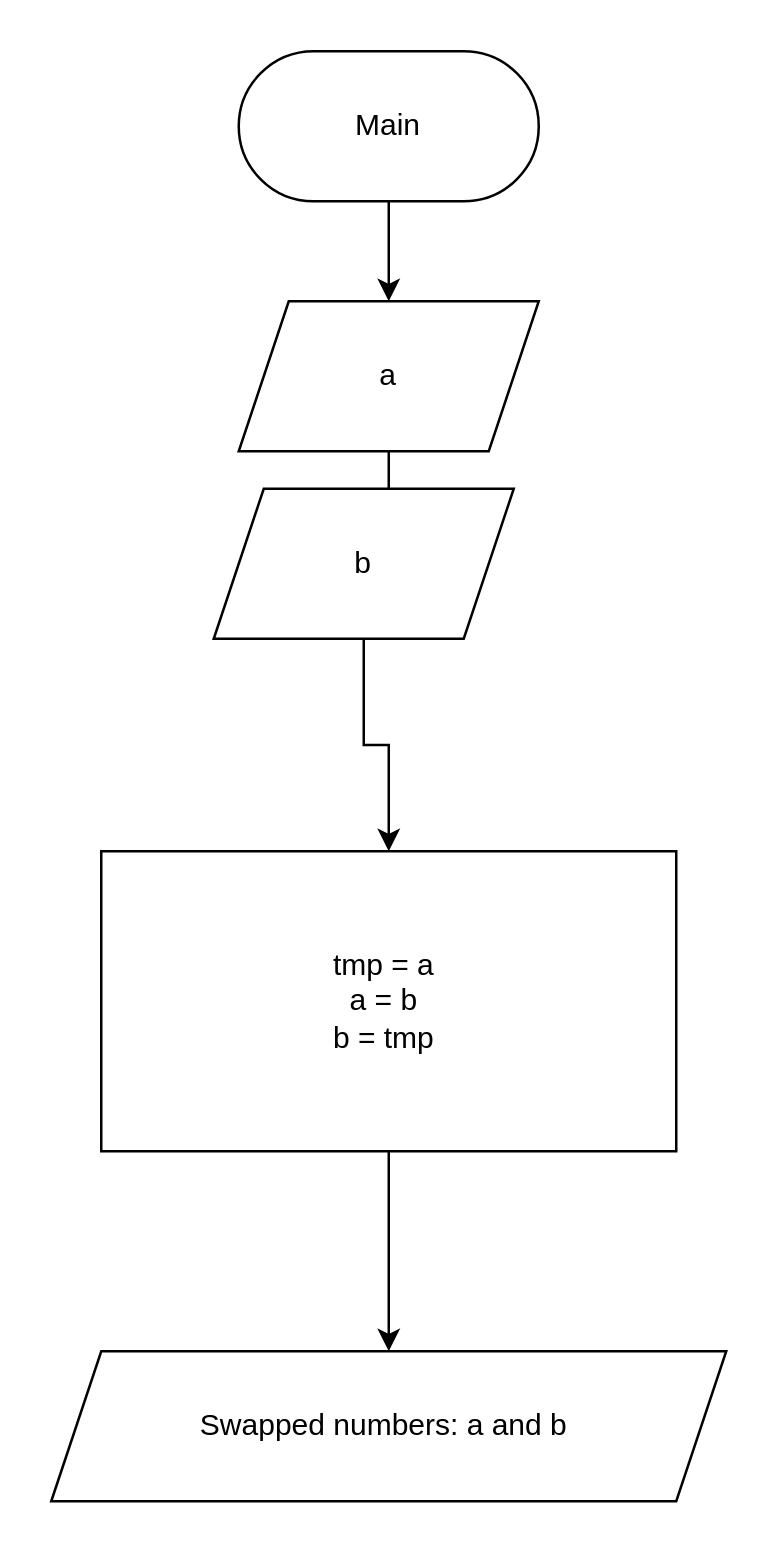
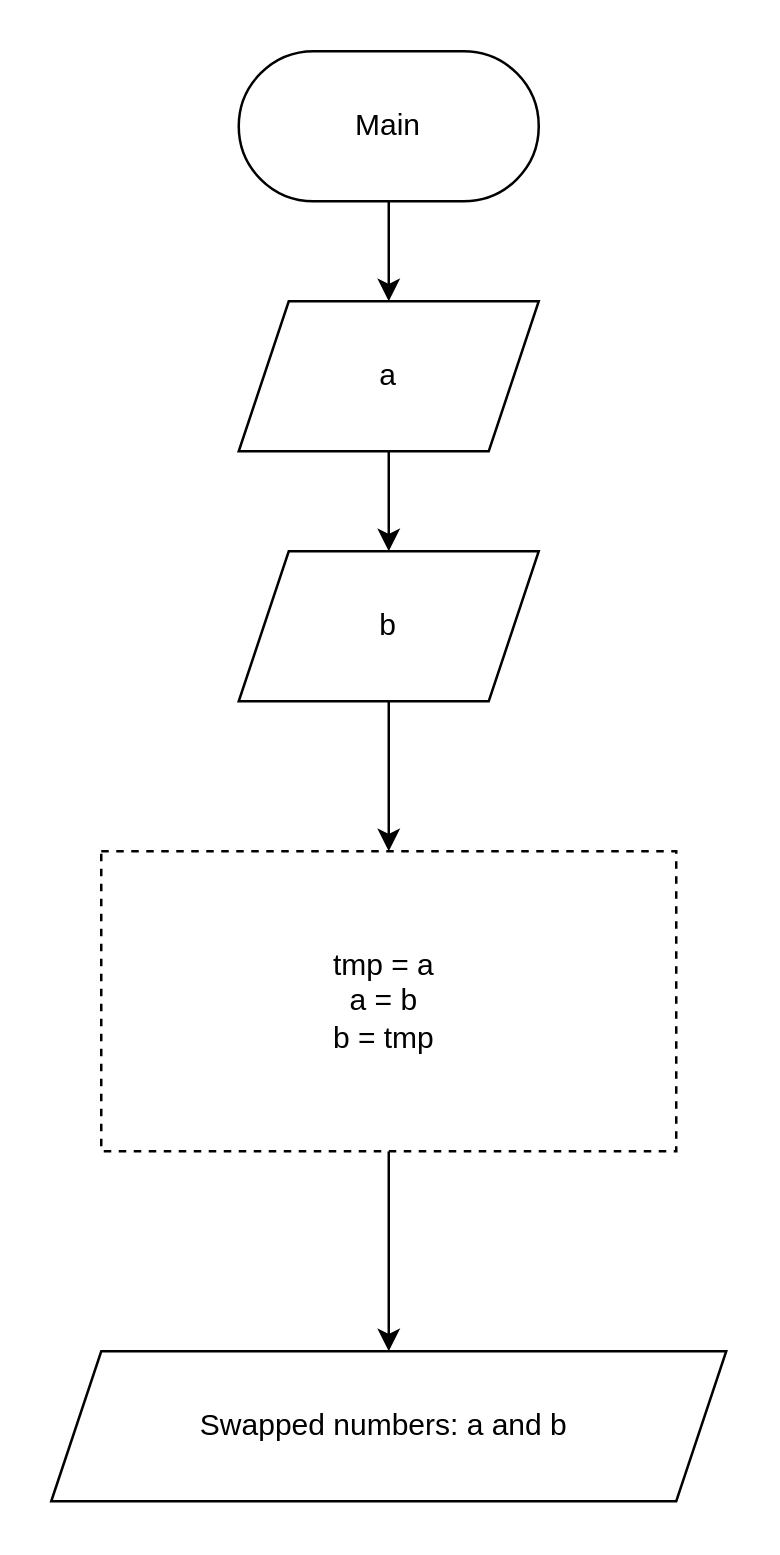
(364, 564) -> (389, 626)
(389, 1001) -> (389, 1001)
